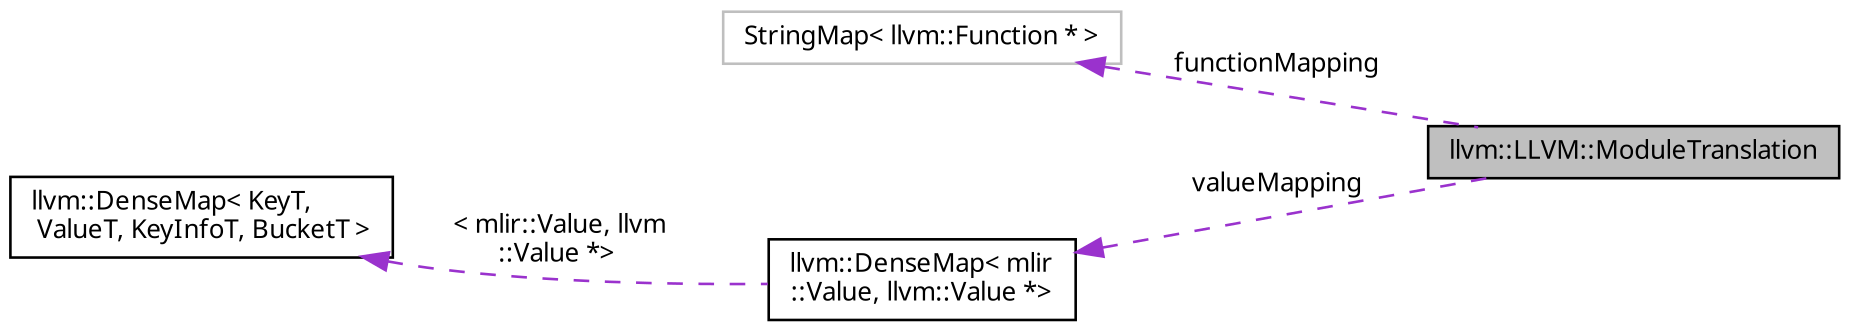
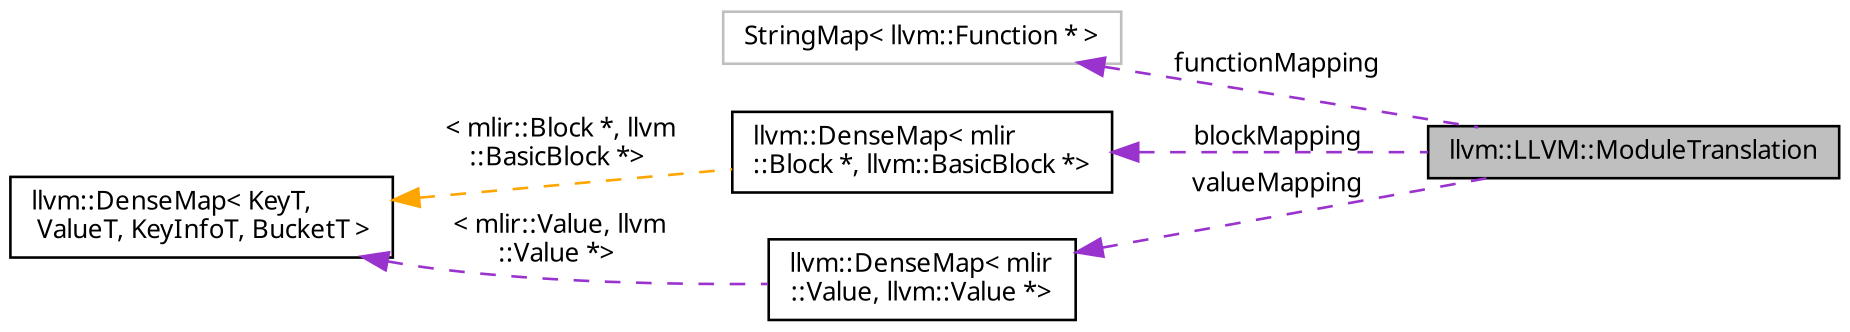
none -> (922, 152)
